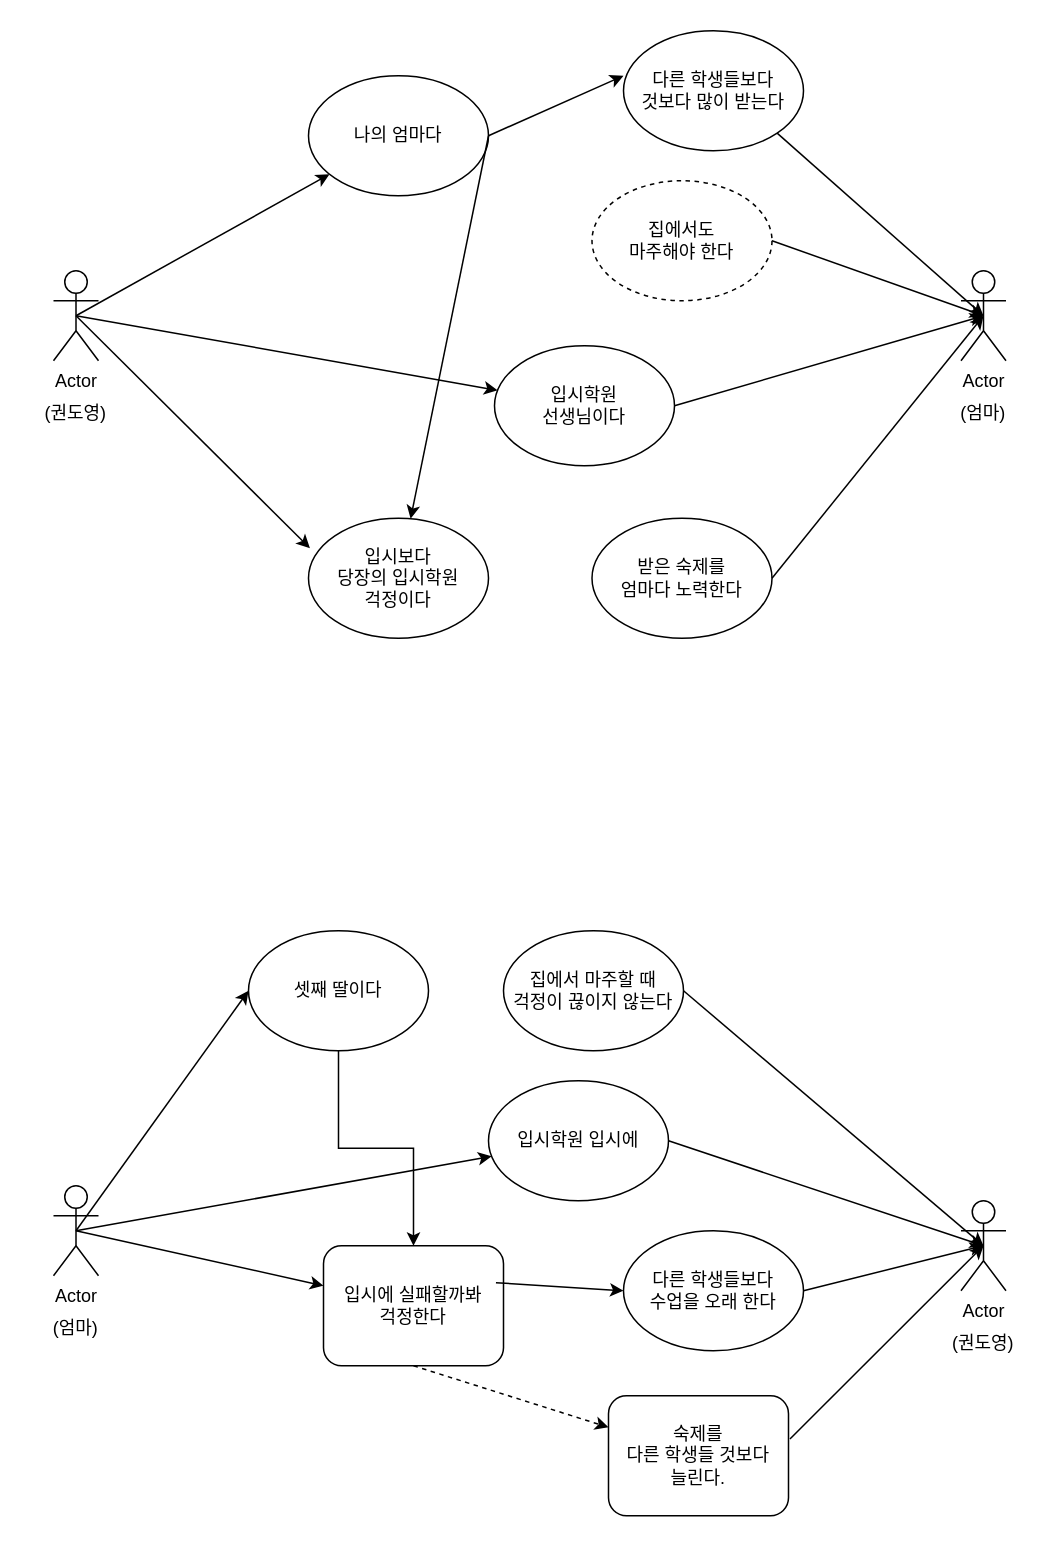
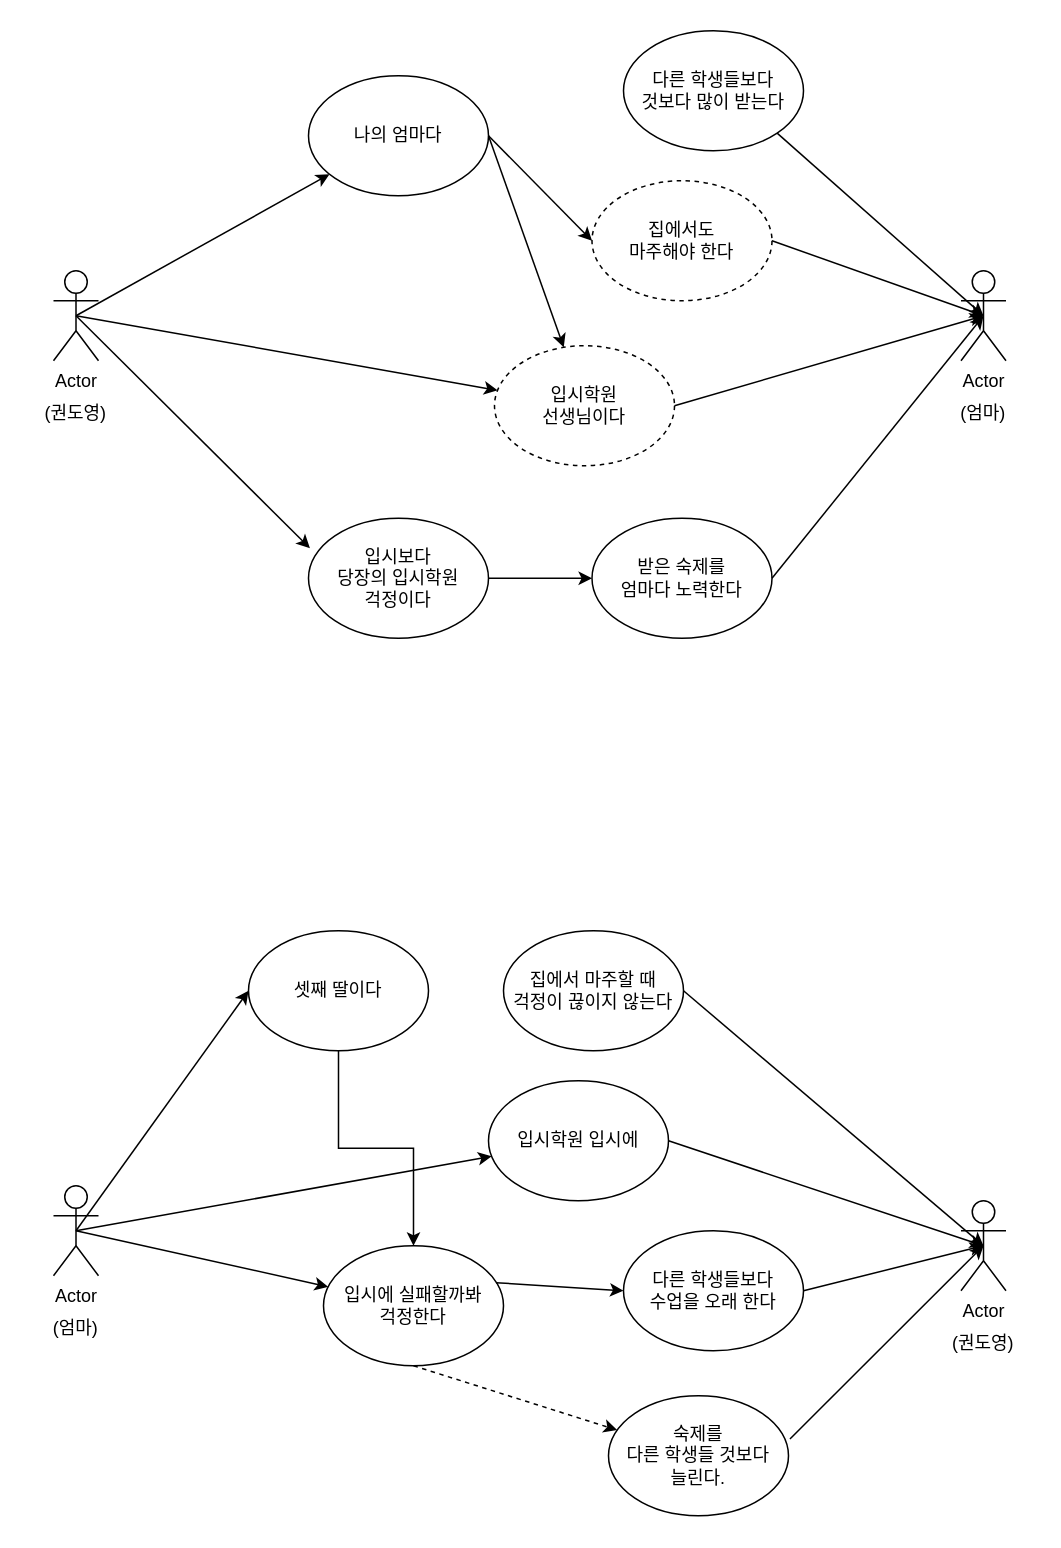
(552, 107) -> (525, 238)
(450, 324) -> (538, 187)
(584, 406) -> (584, 406)
none -> (535, 578)
(413, 1306) -> (413, 1306)
(698, 1456) -> (698, 1456)
